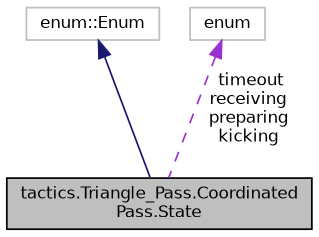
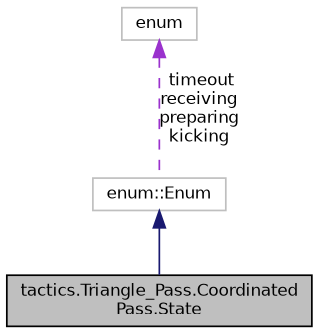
(192, 117) -> (159, 118)
